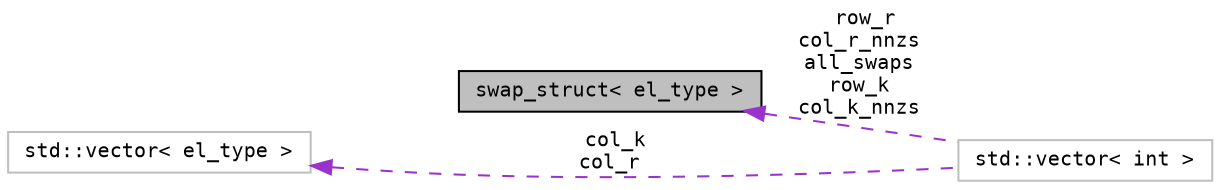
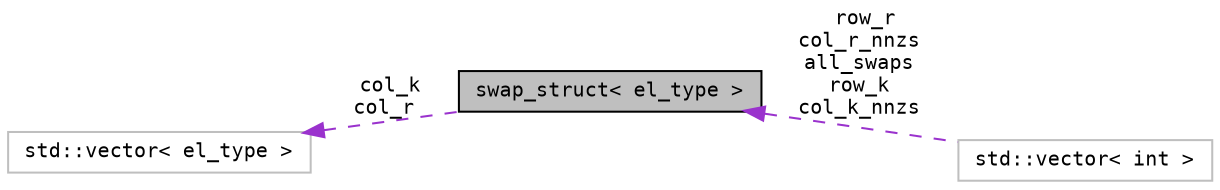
(645, 177) -> (395, 120)
